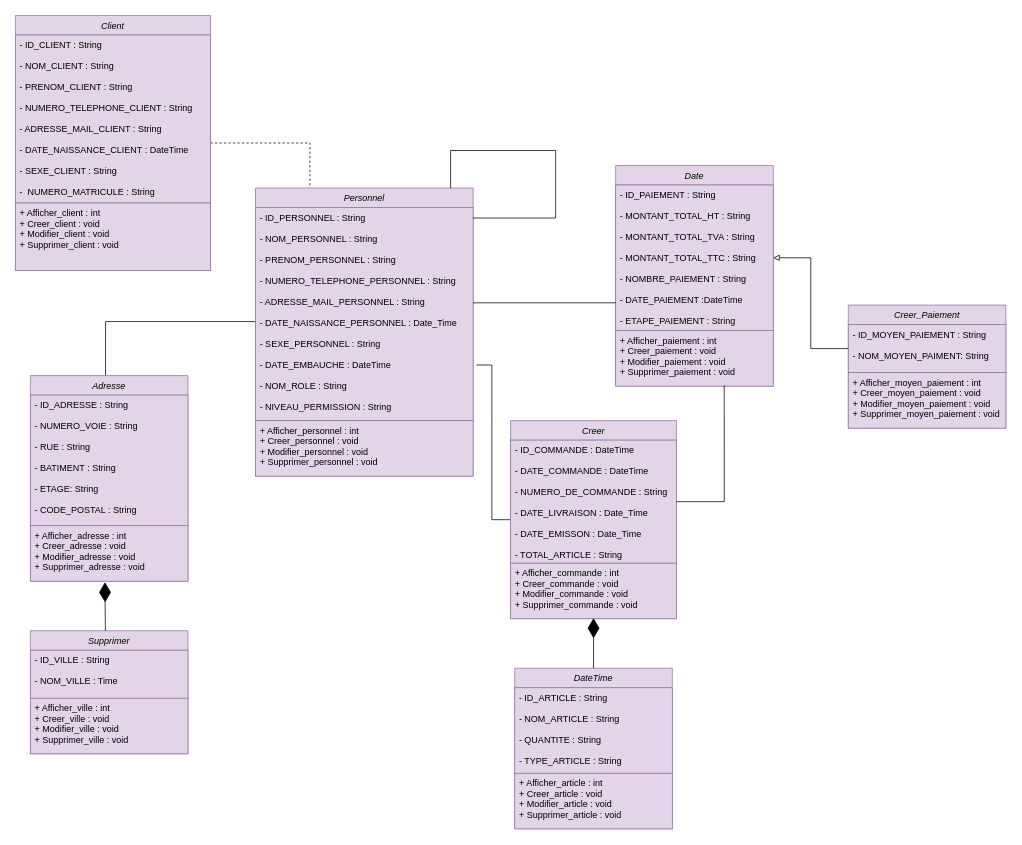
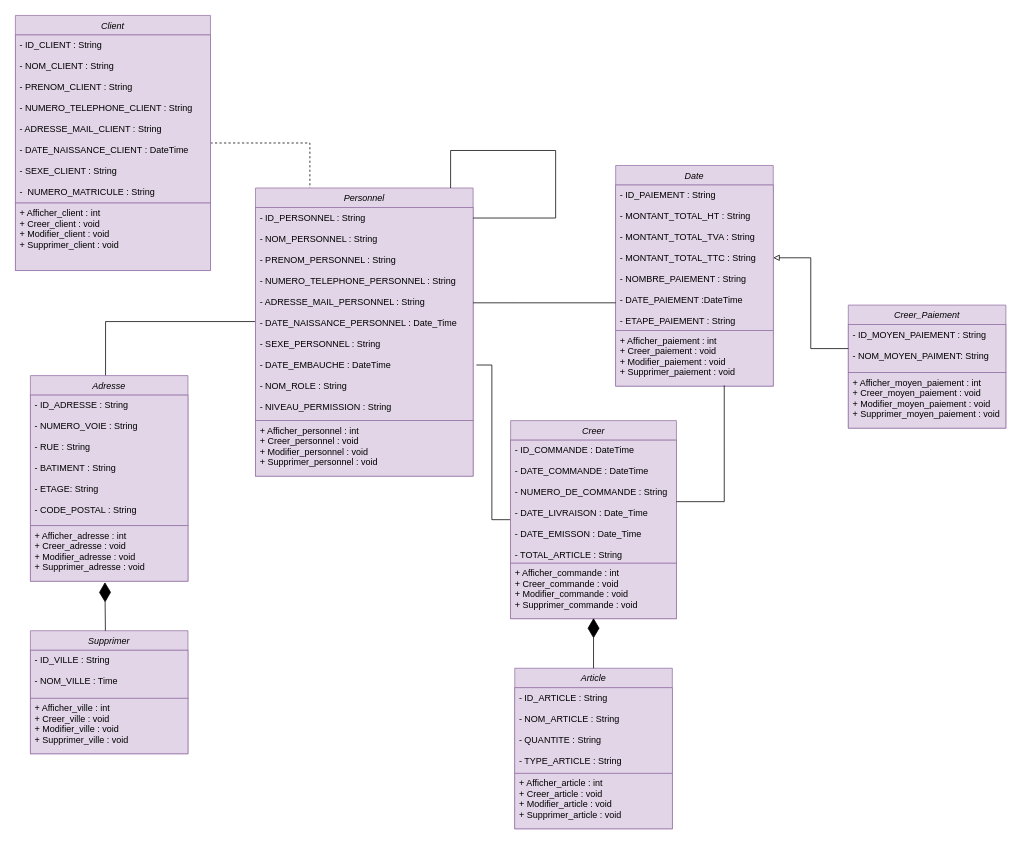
(593, 678) -> (593, 678)
